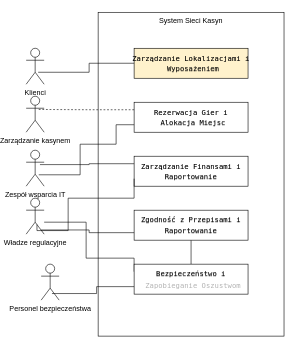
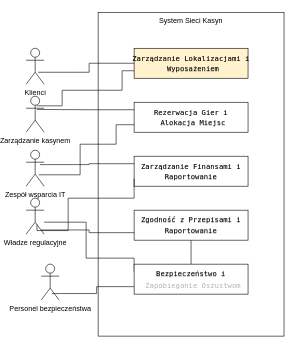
none -> (88, 90)
(85, 110) -> (85, 110)
